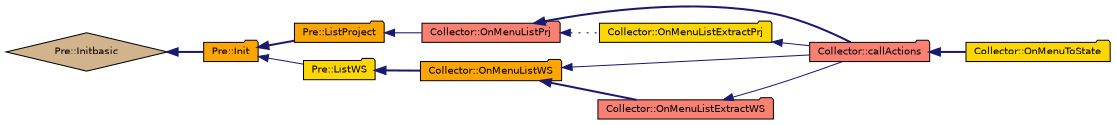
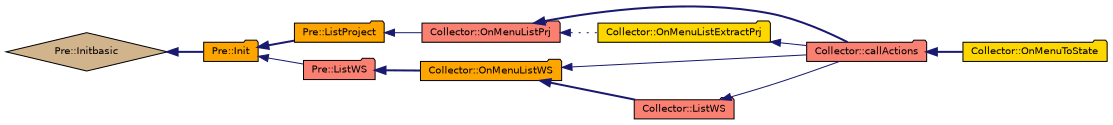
(339, 70) -> (339, 70)
(686, 109) -> (684, 109)
